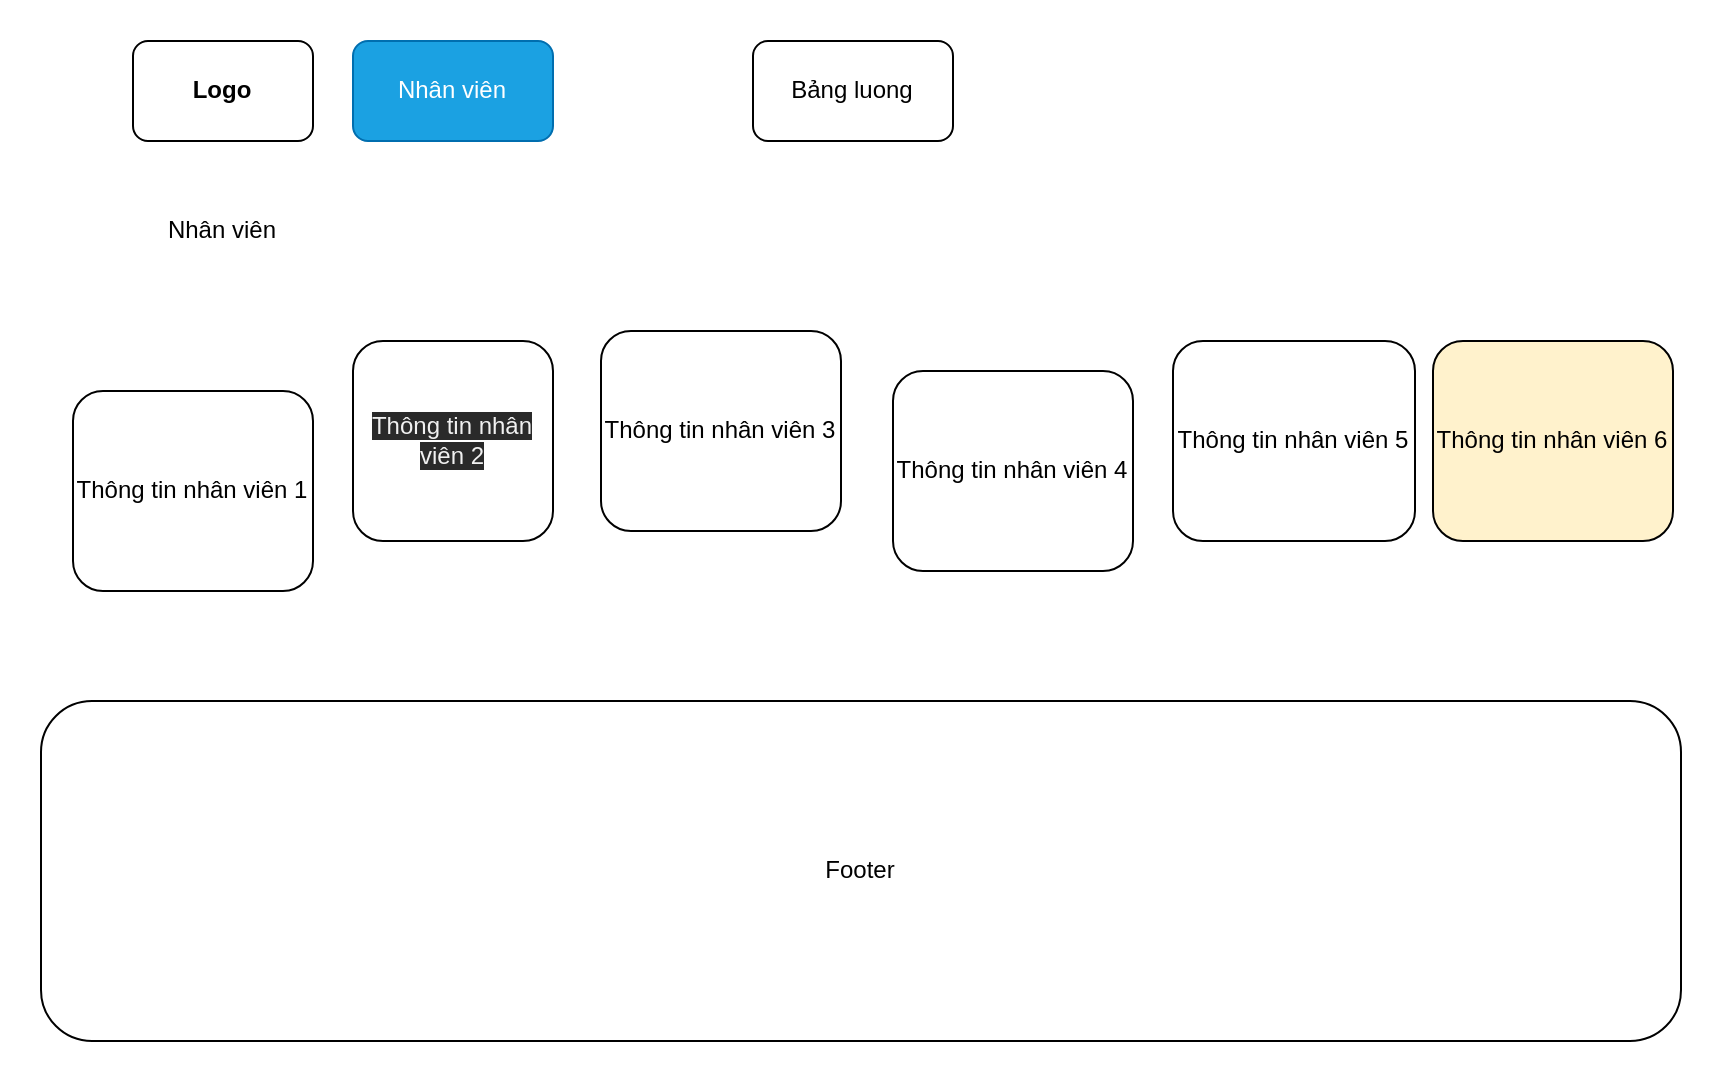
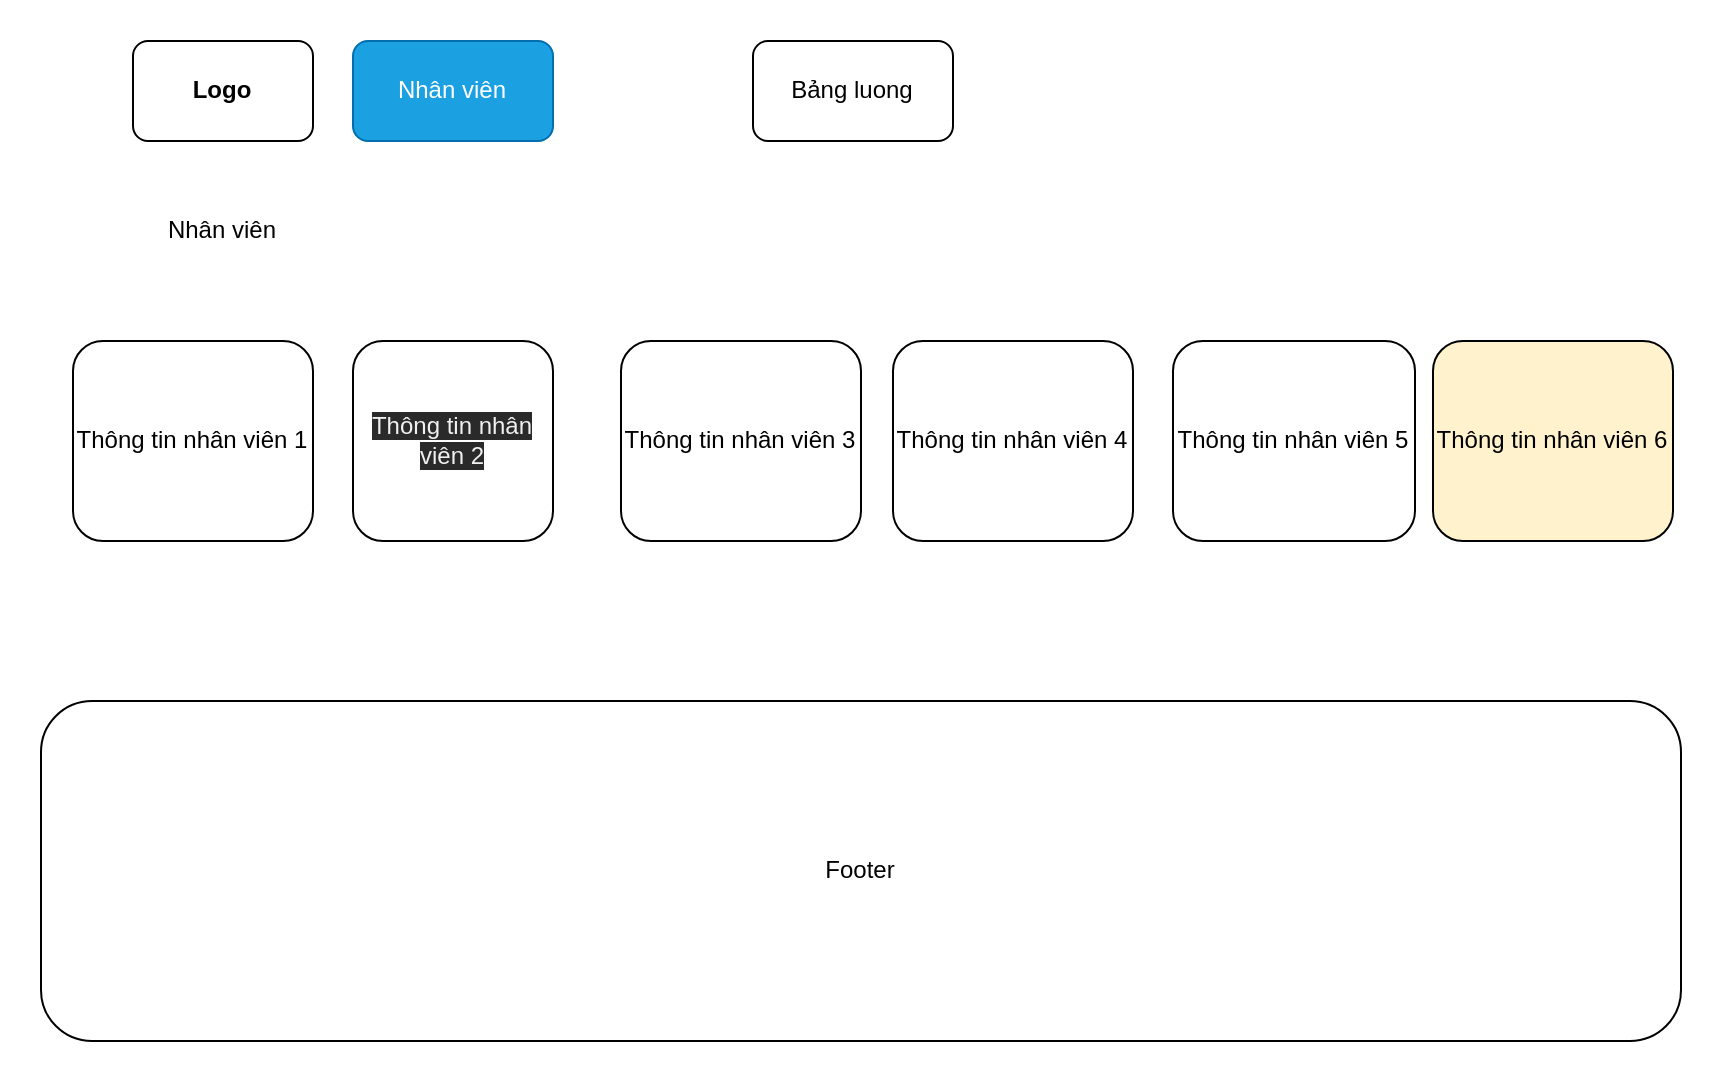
(721, 431) -> (741, 441)
(1013, 471) -> (1013, 441)
(193, 491) -> (193, 441)
